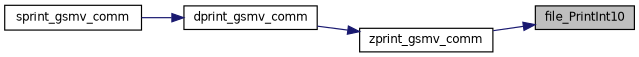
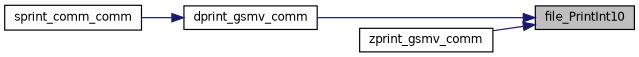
(73, 18) -> (73, 18)
(333, 28) -> (420, 18)
